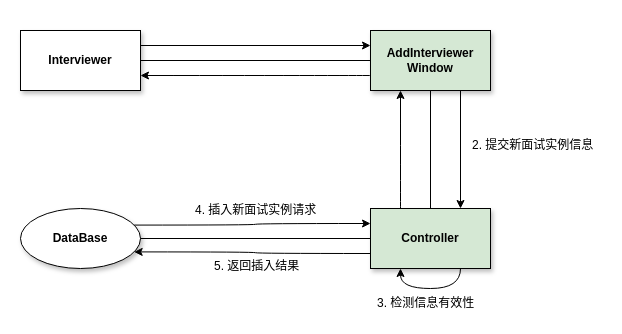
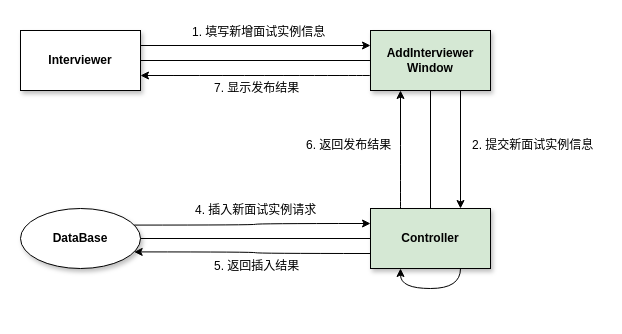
none -> (261, 33)
none -> (258, 89)
none -> (353, 146)
(433, 303) -> none
